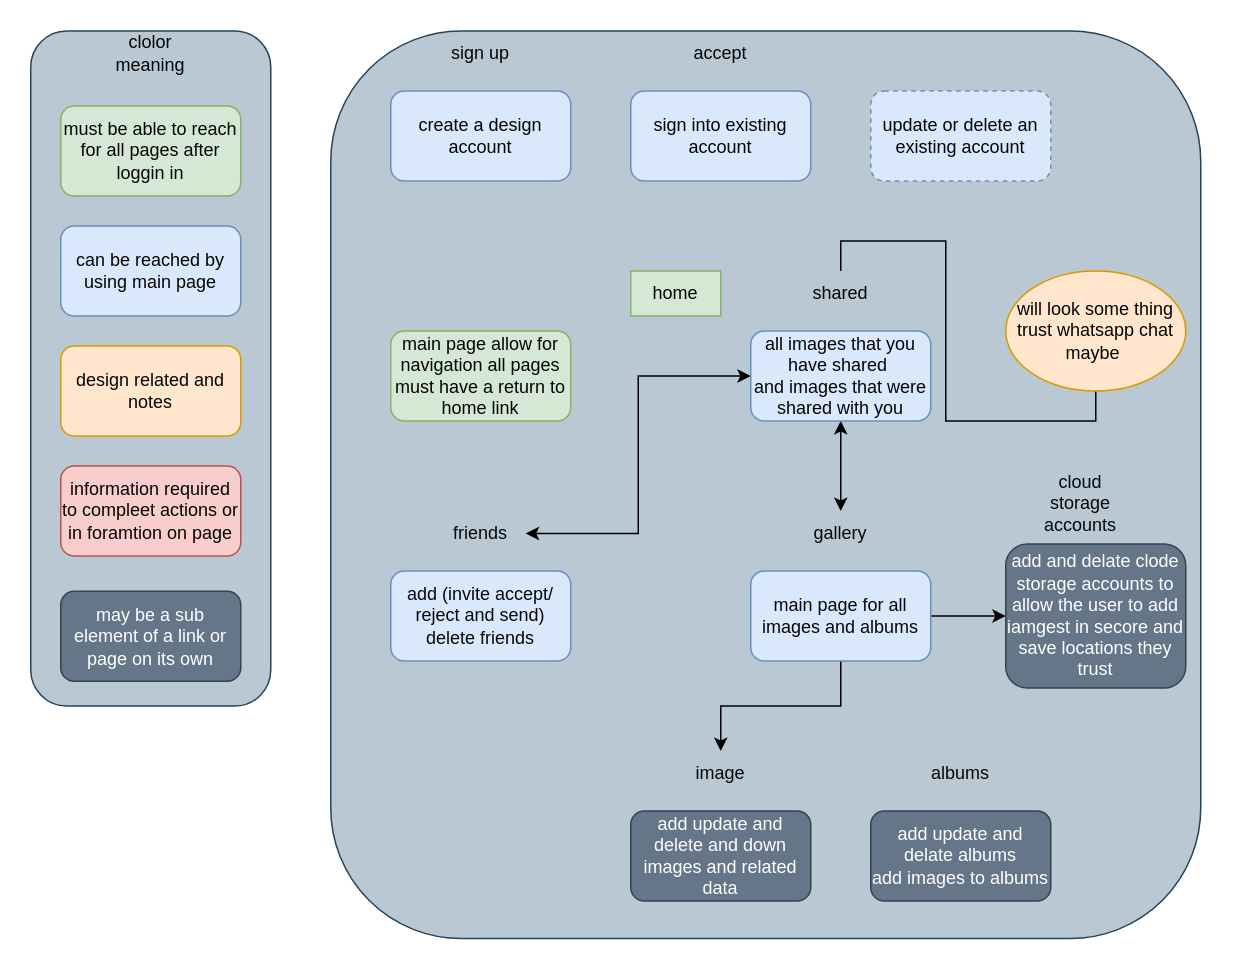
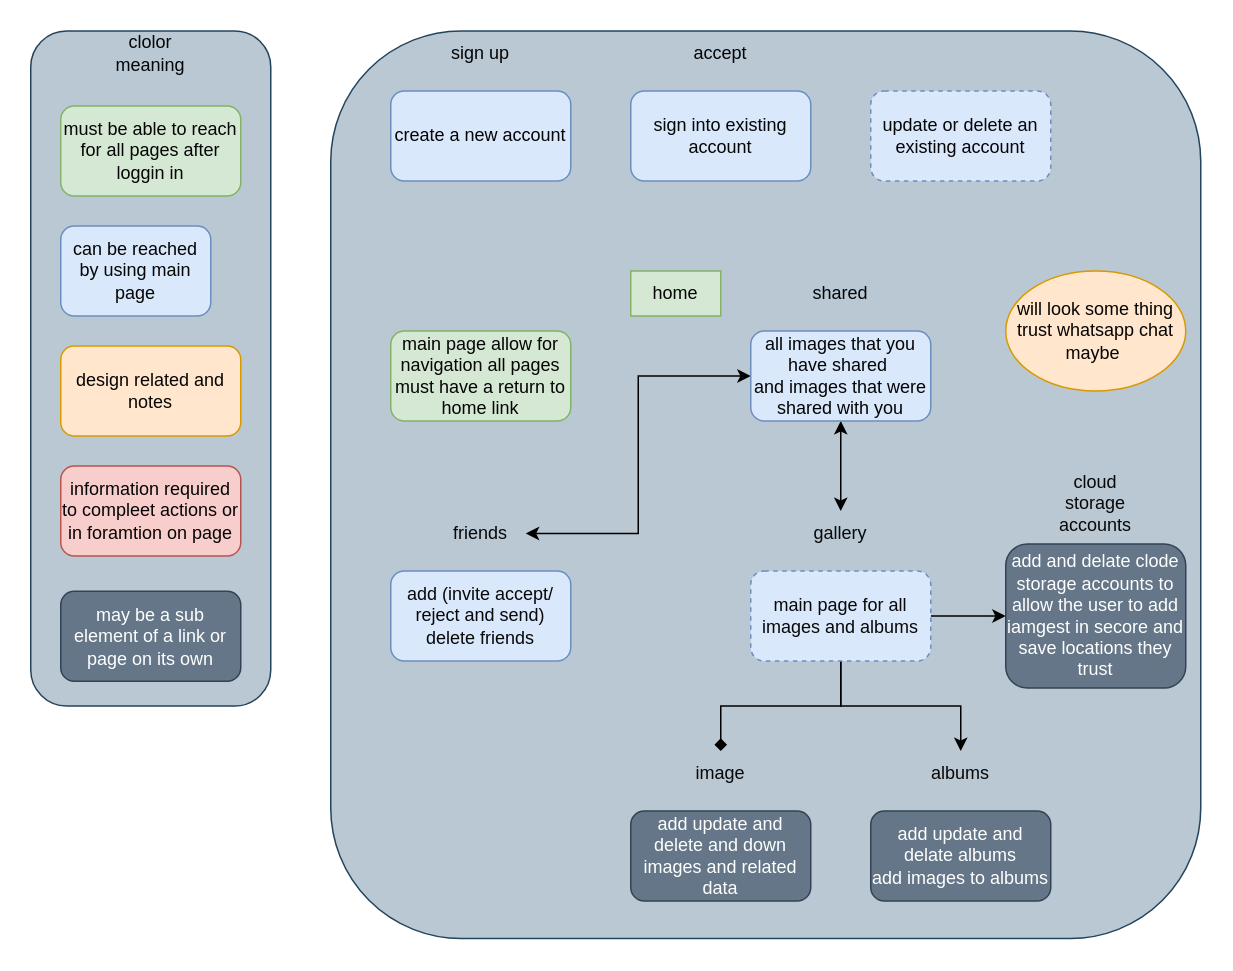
(481, 136) -> (481, 136)
(151, 271) -> (136, 271)
(946, 354) -> none
(1081, 503) -> (1096, 503)
(841, 616) -> (841, 616)
none -> (918, 706)
(721, 739) -> (721, 738)
